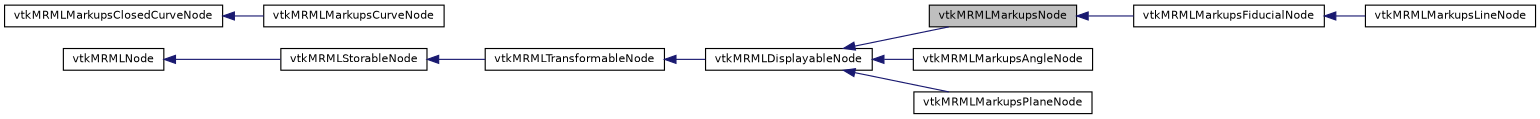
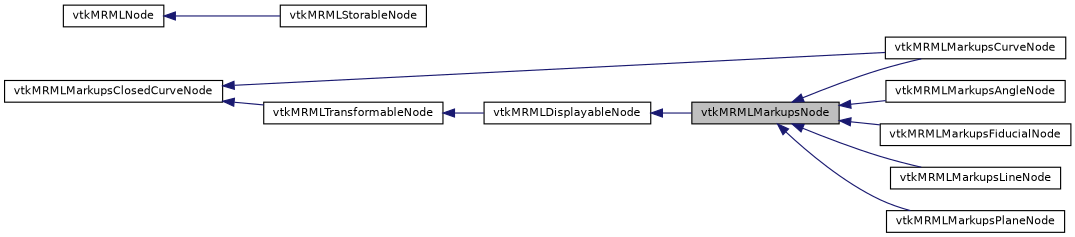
(1351, 16) -> (861, 150)
(462, 59) -> (249, 104)
(899, 59) -> (868, 102)
none -> (861, 76)
(902, 82) -> (844, 179)
